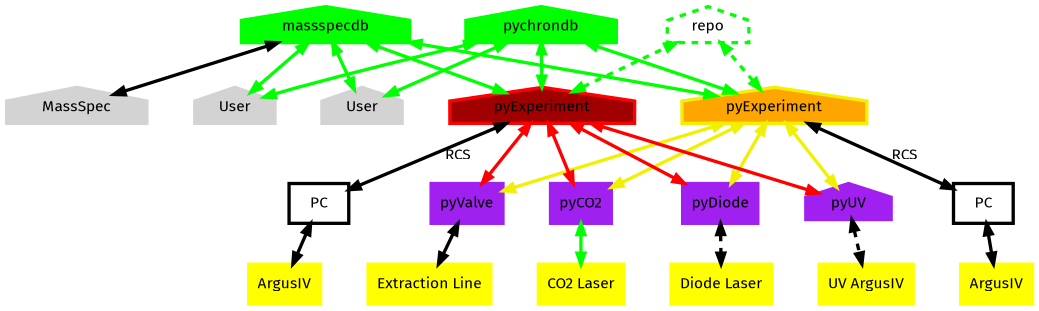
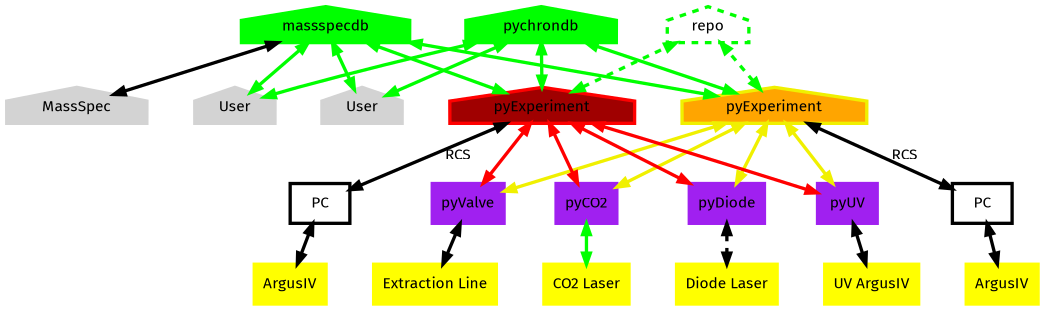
(848, 203) -> (847, 203)
(857, 242) -> (860, 244)
